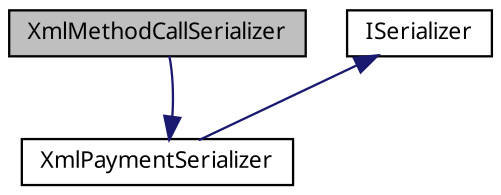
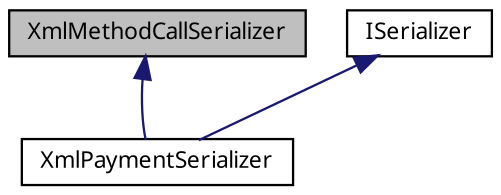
(173, 86) -> (142, 109)
